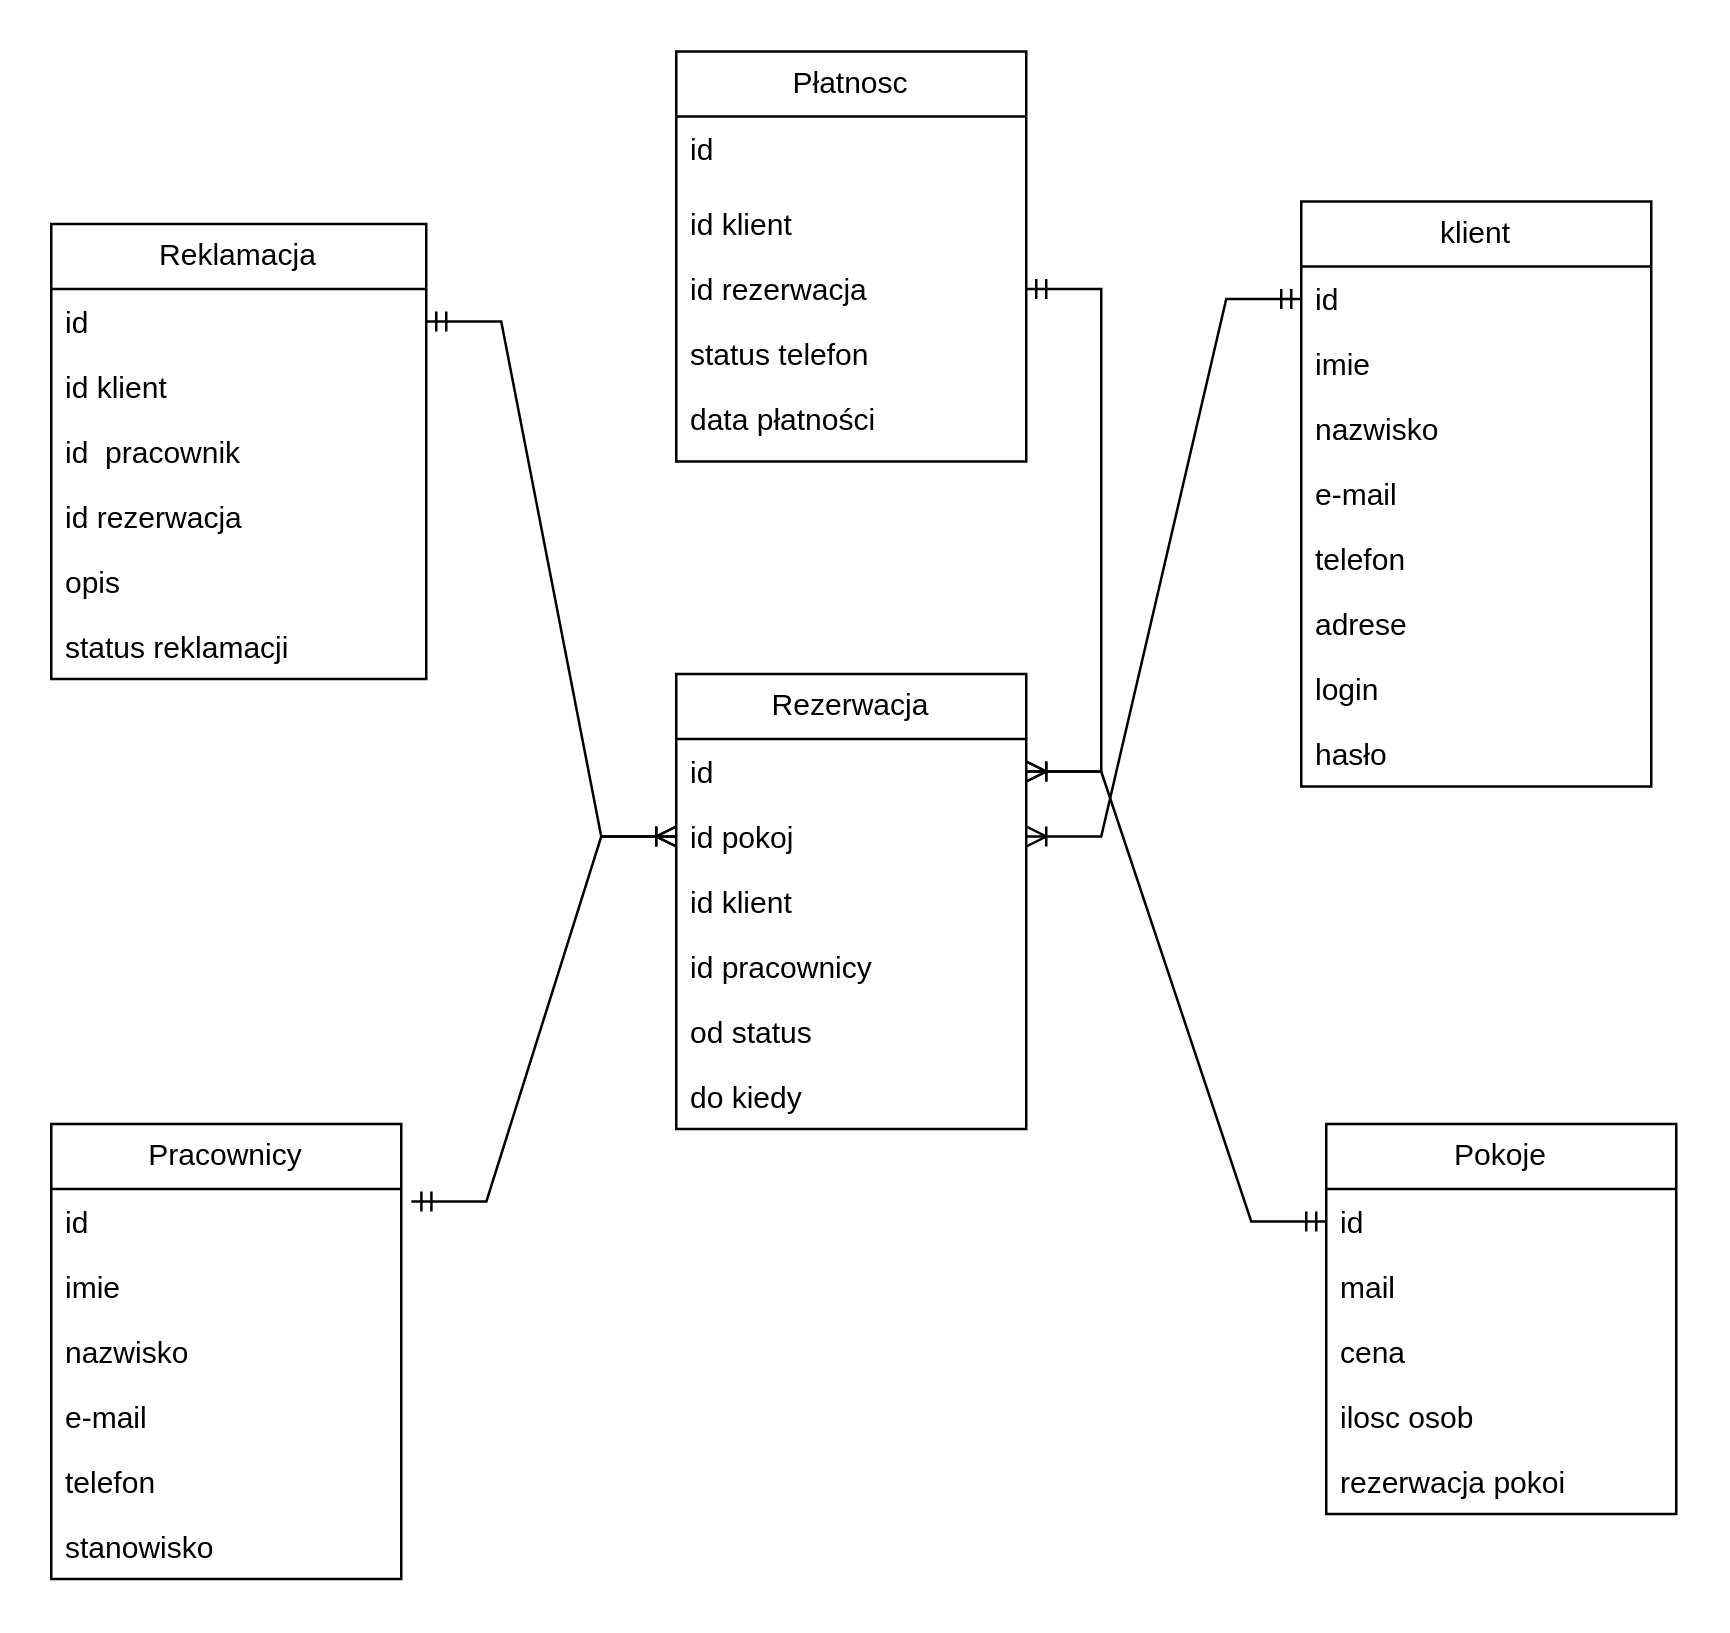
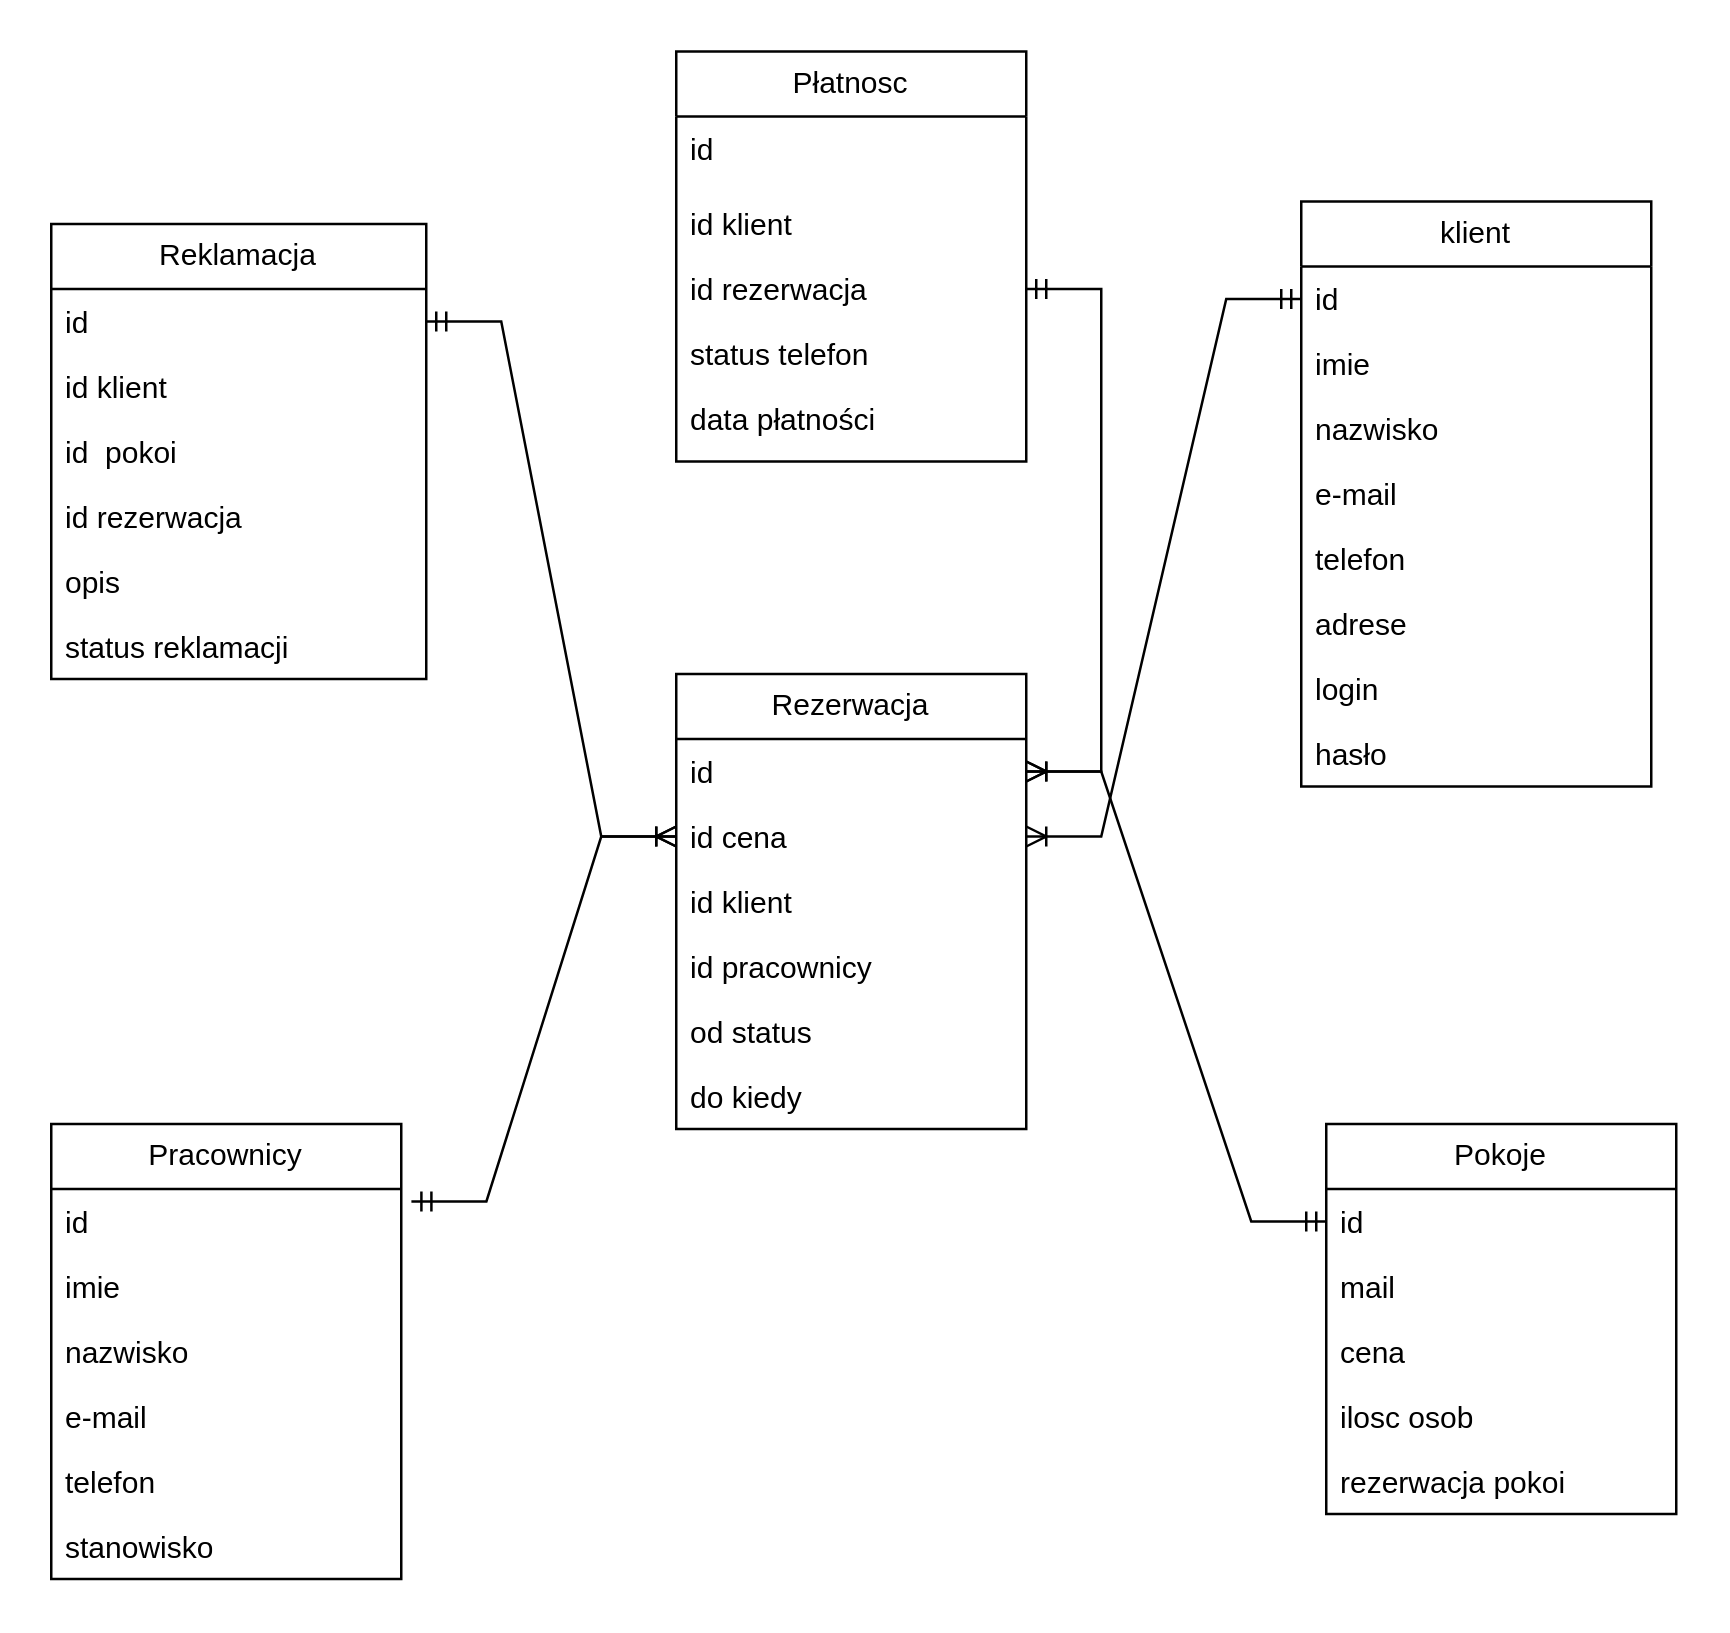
(164, 454) -> (130, 454)
(751, 839) -> (742, 839)
